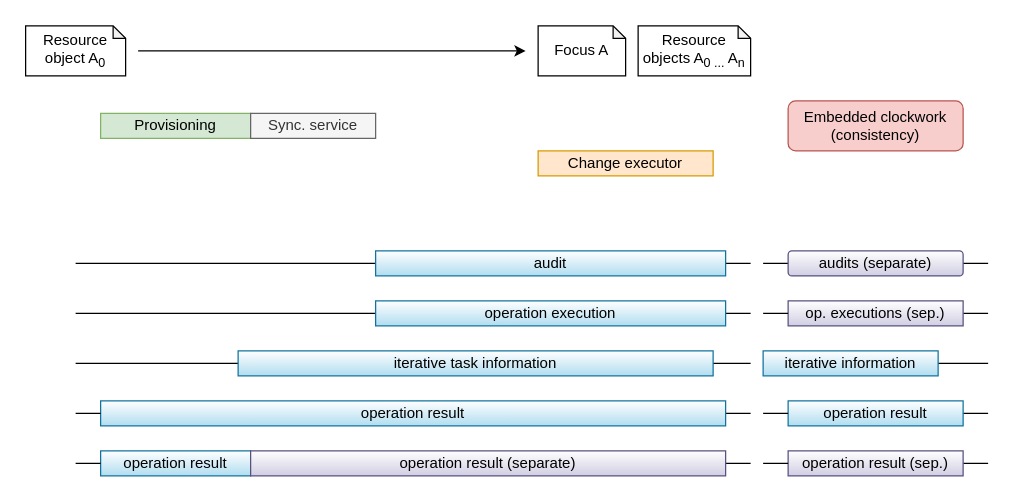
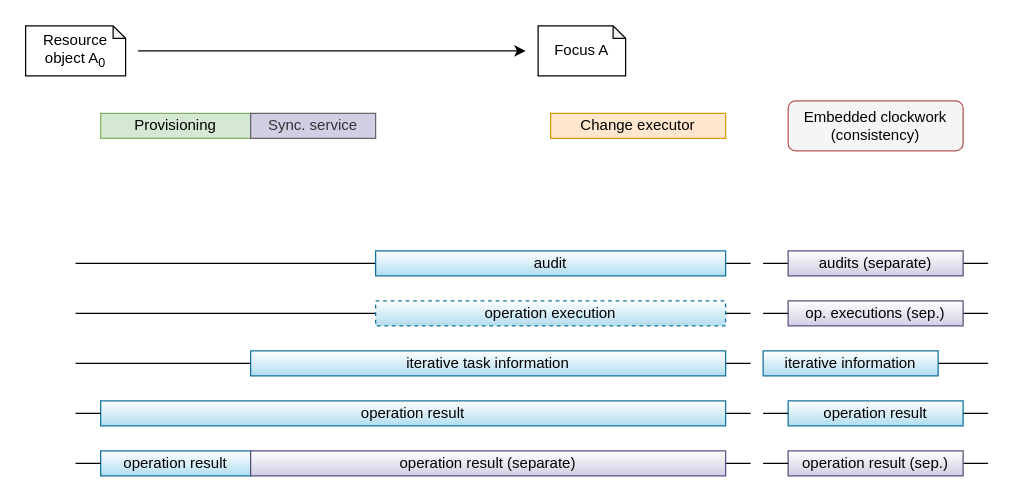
(694, 51) -> none
(313, 126) -> (313, 126)
(876, 126) -> (876, 126)
(626, 163) -> (638, 126)
(876, 263) -> (876, 263)
(551, 313) -> (551, 313)
(476, 363) -> (488, 363)
